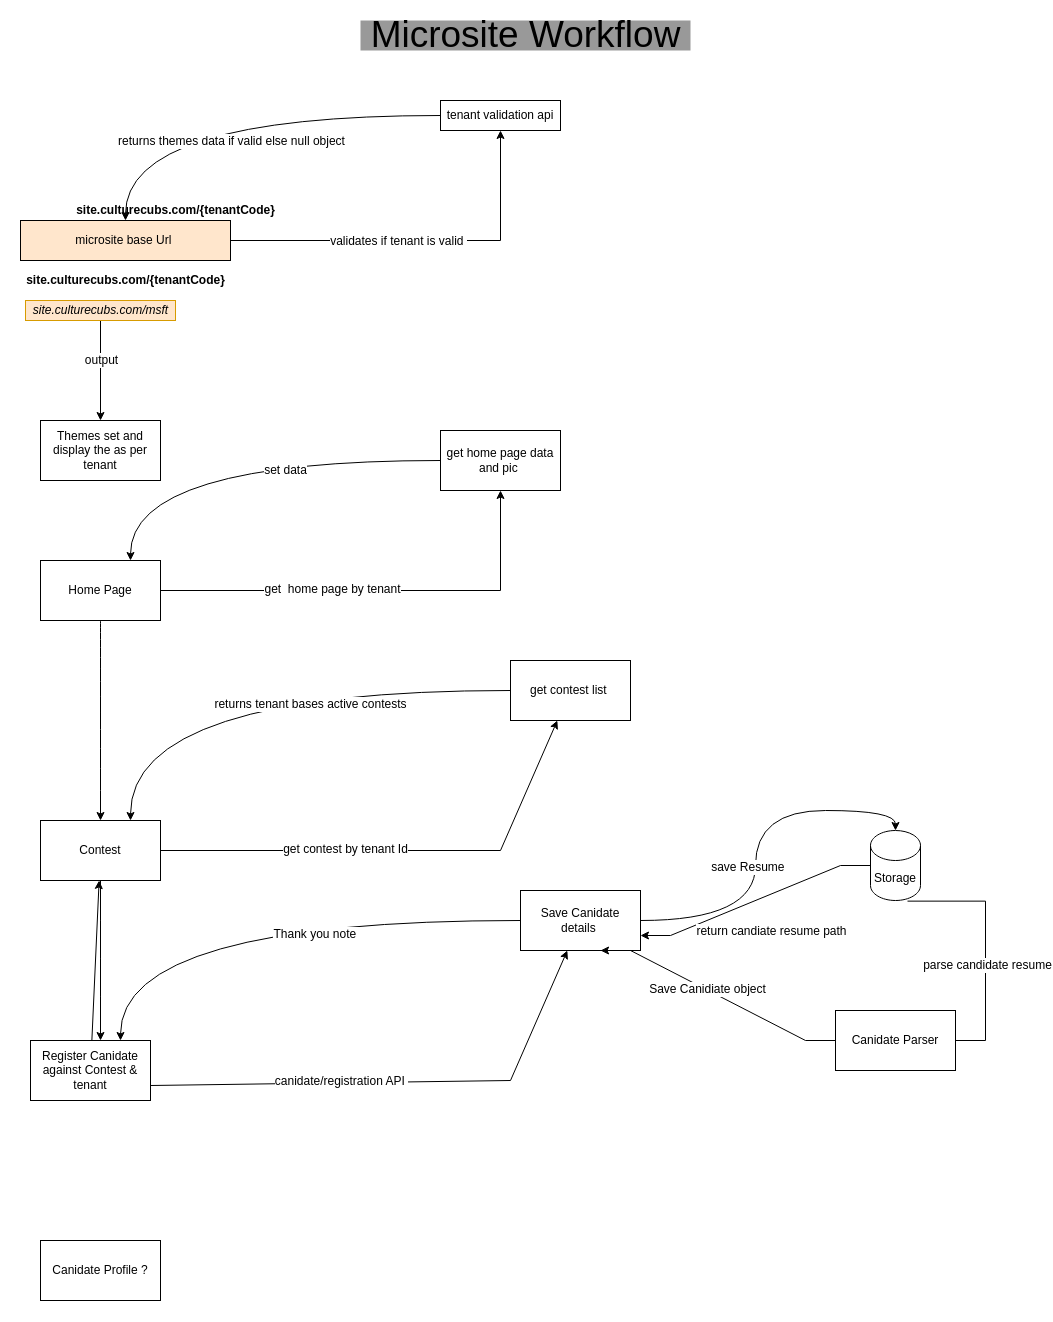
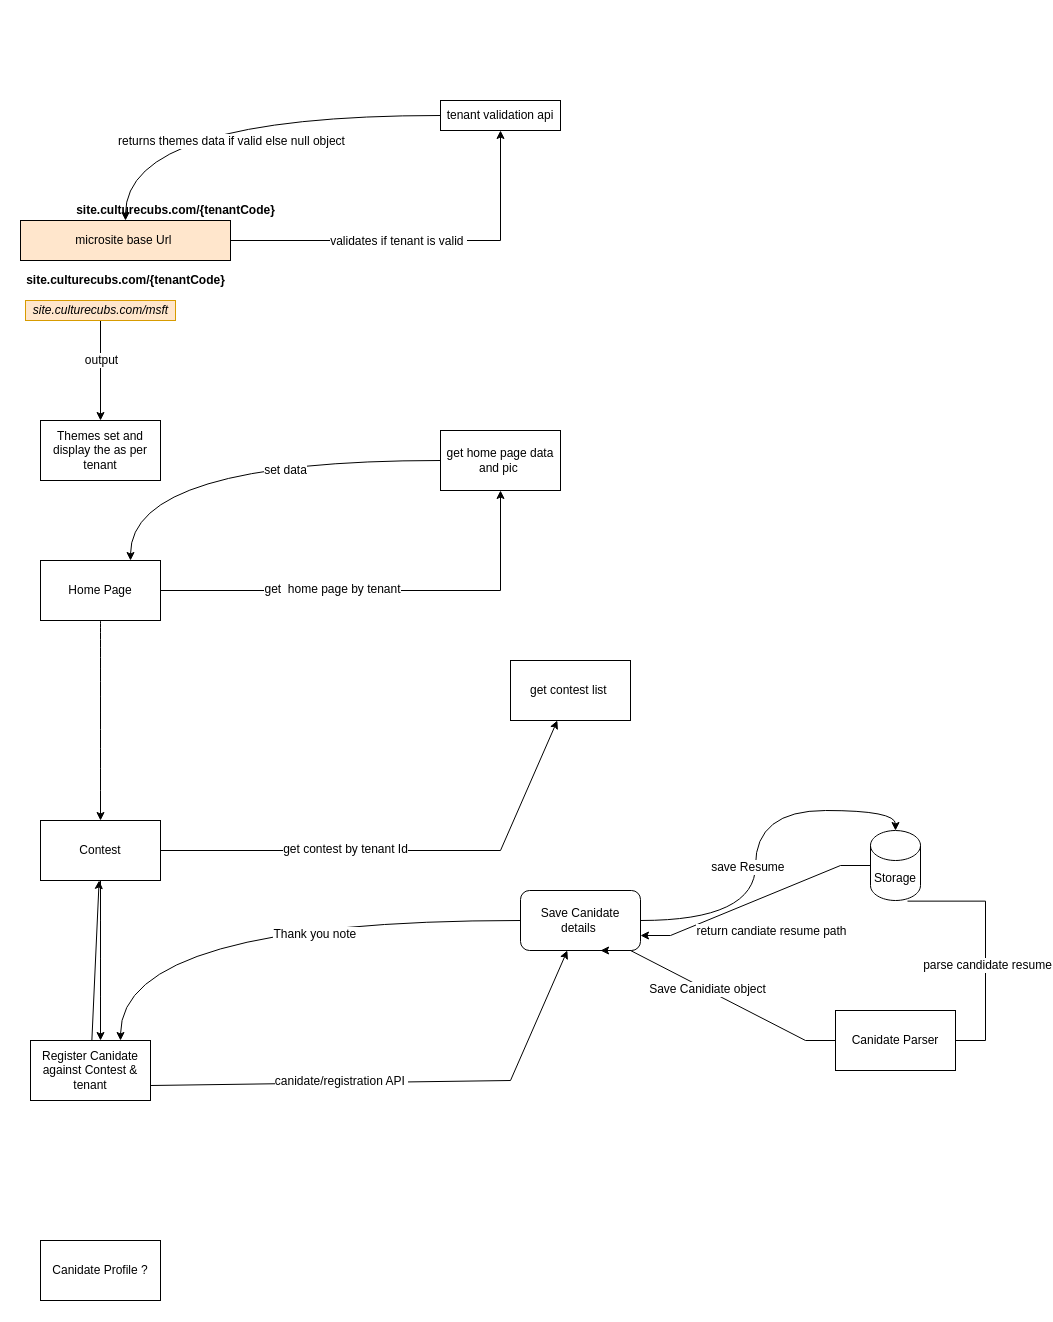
(526, 36) -> none
(178, 743) -> none
(581, 921) -> (581, 921)
